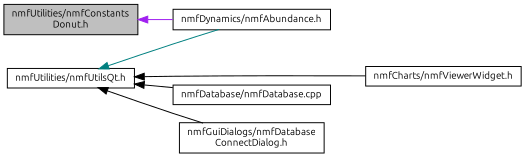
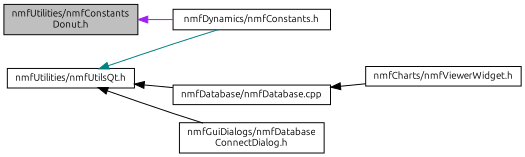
(252, 20) -> (252, 20)
(255, 76) -> (353, 85)
